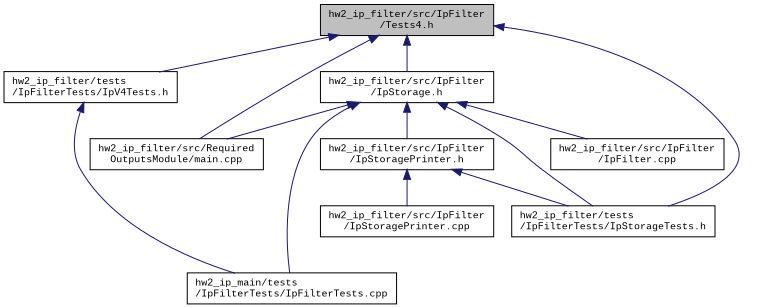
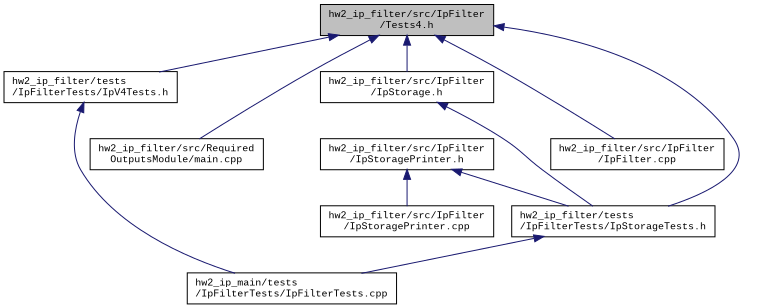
(287, 122) -> none
(527, 122) -> (531, 87)
(407, 126) -> none
(294, 179) -> (448, 256)
